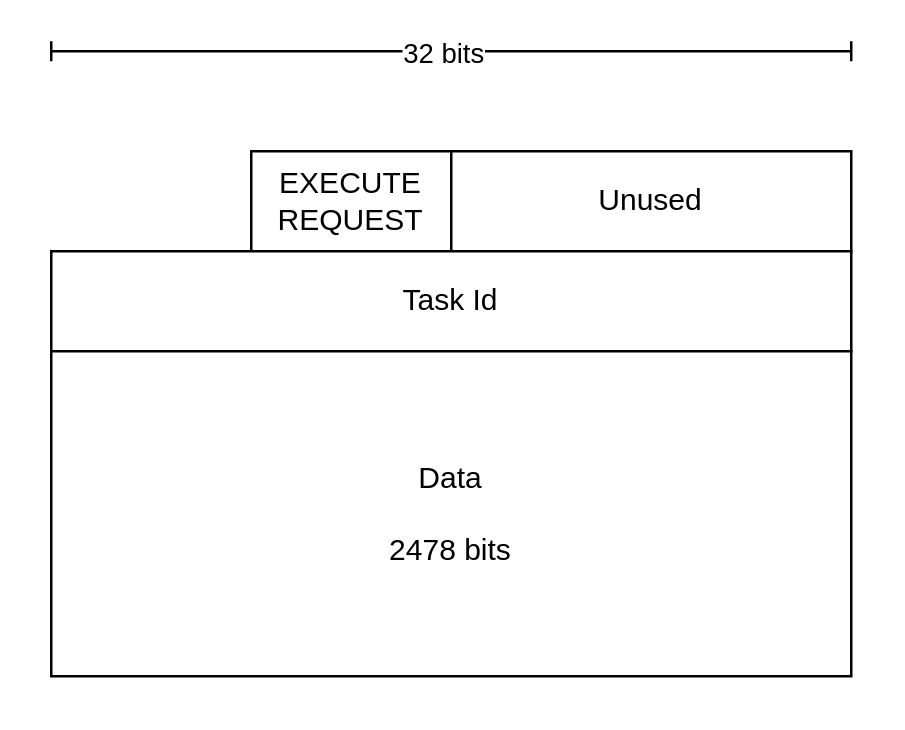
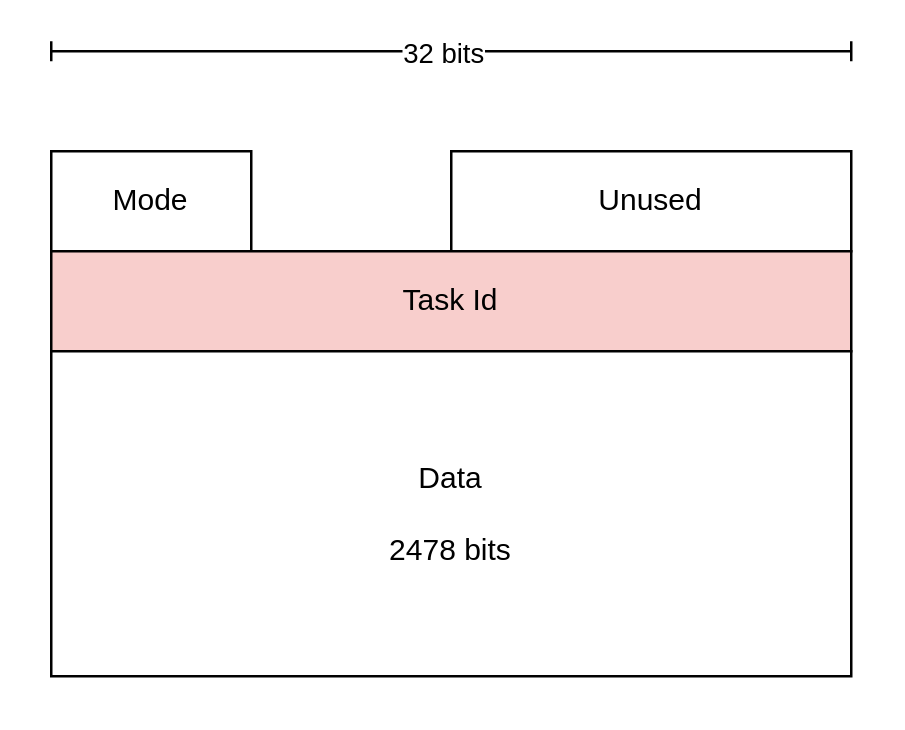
none -> (151, 201)
(351, 201) -> none
(451, 301) -> (451, 301)
